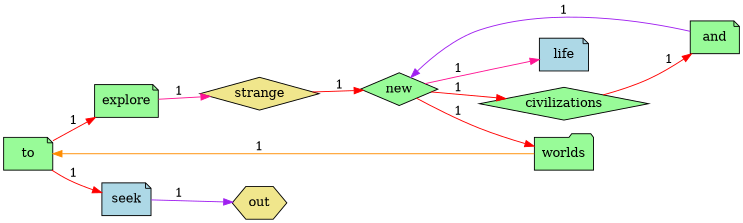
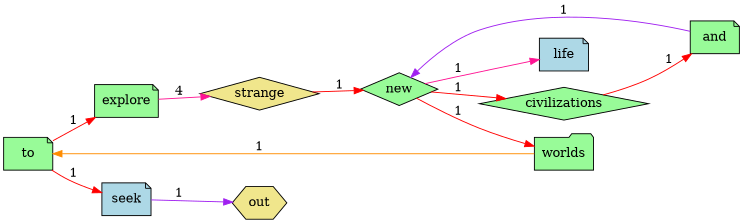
(179, 91) -> (179, 91)
